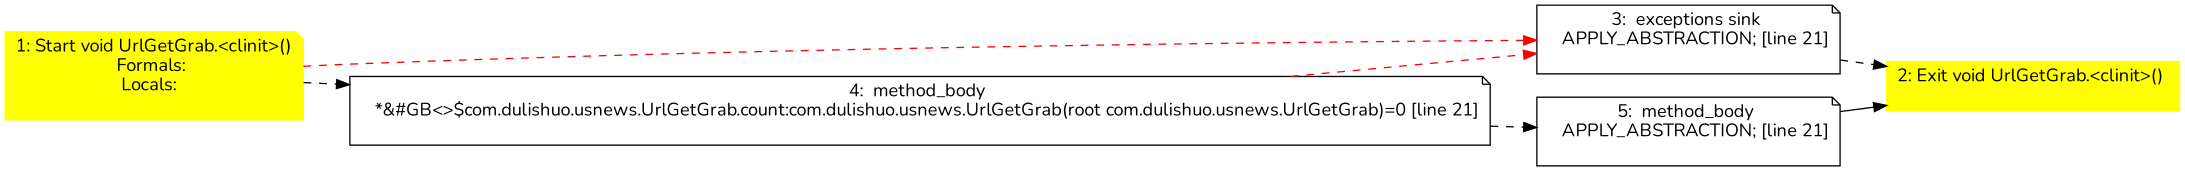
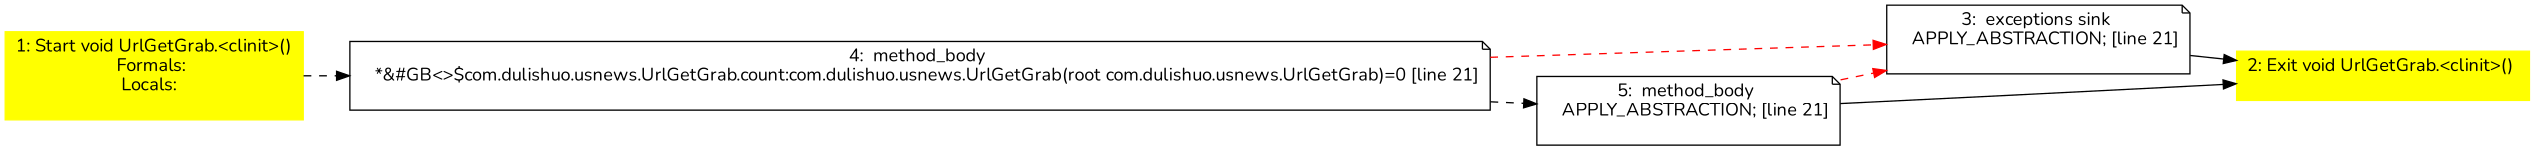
(913, 48) -> (1857, 76)
(1857, 62) -> (2207, 57)
(154, 76) -> (154, 76)
